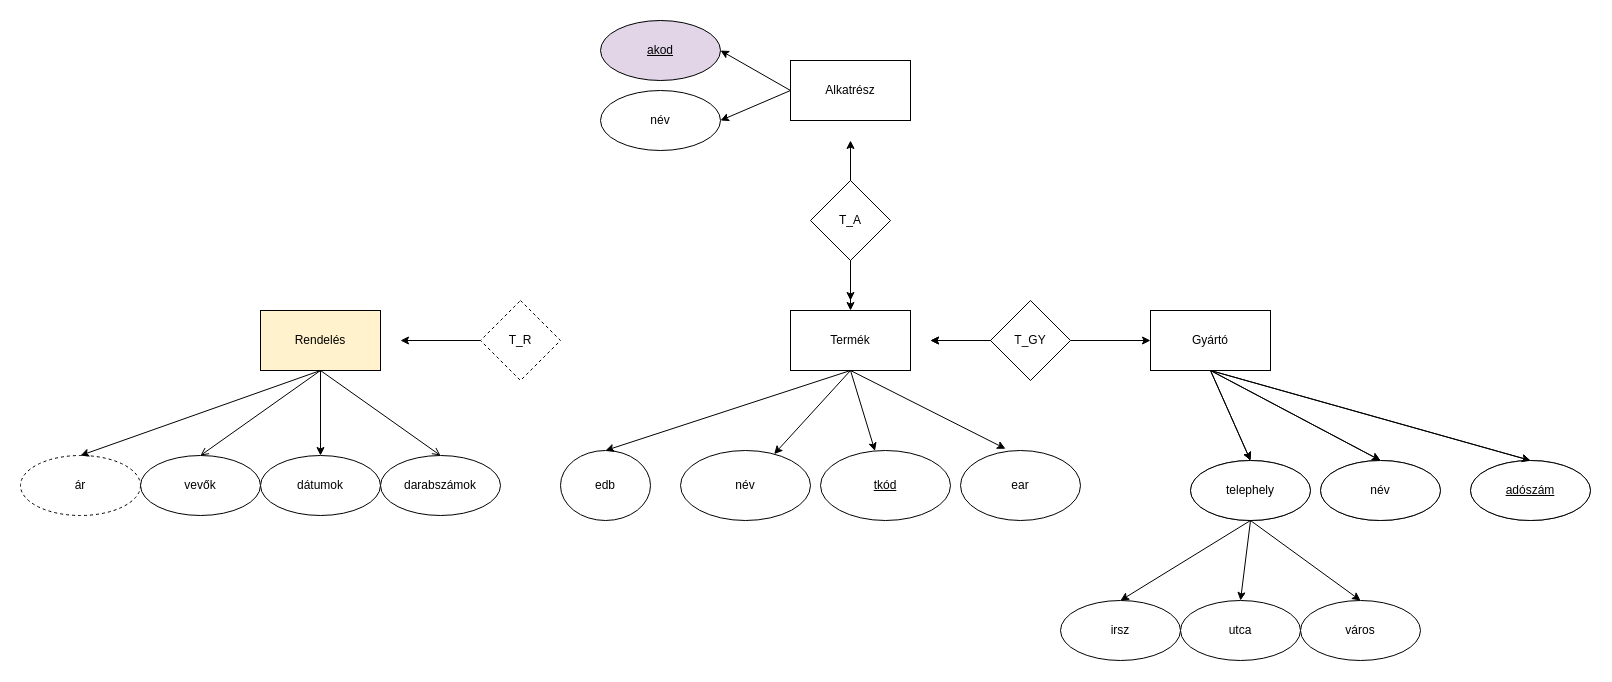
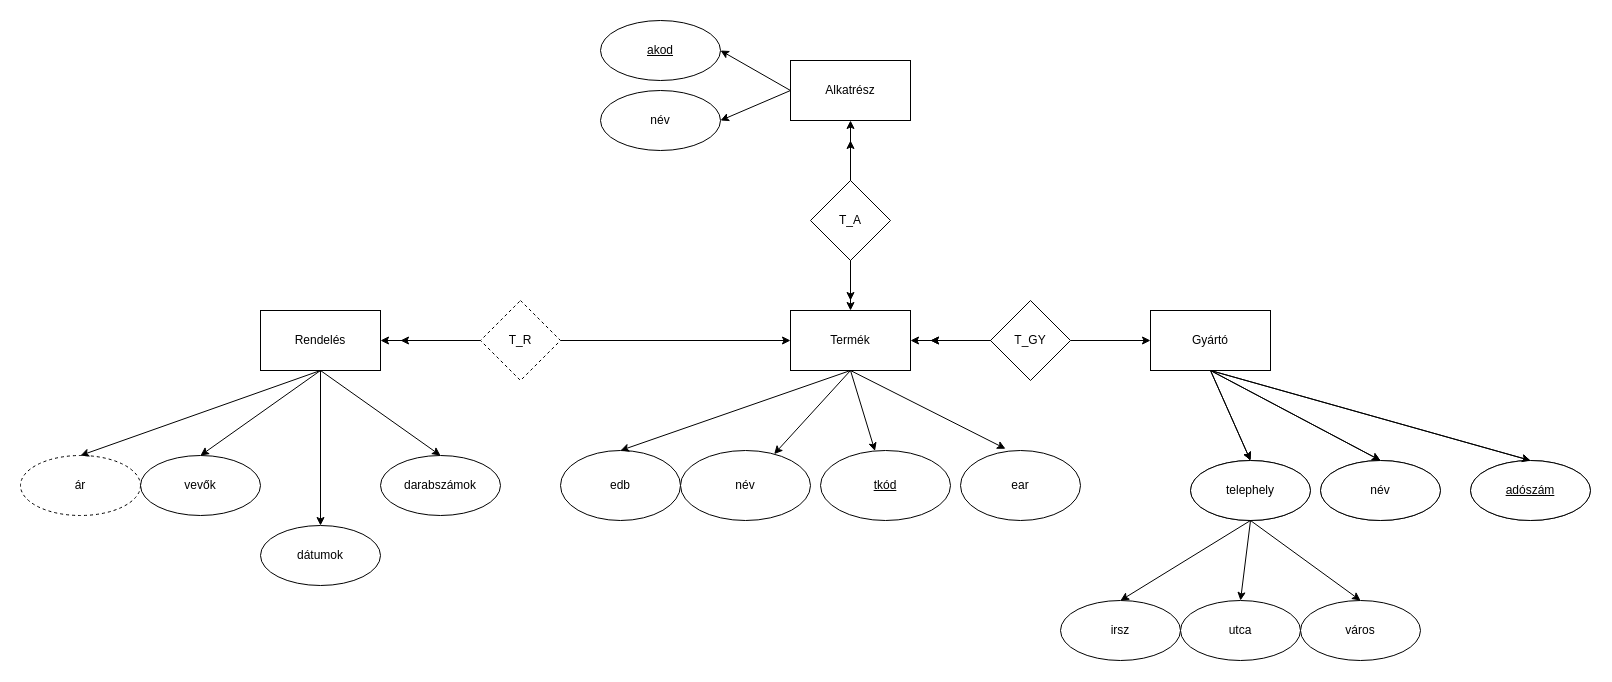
(661, 51) -> (661, 51)
none -> (851, 135)
(321, 341) -> (321, 341)
none -> (395, 341)
none -> (672, 341)
none -> (925, 341)
(206, 452) -> (207, 451)
(435, 452) -> (434, 451)
(321, 486) -> (321, 556)
(606, 486) -> (621, 486)
